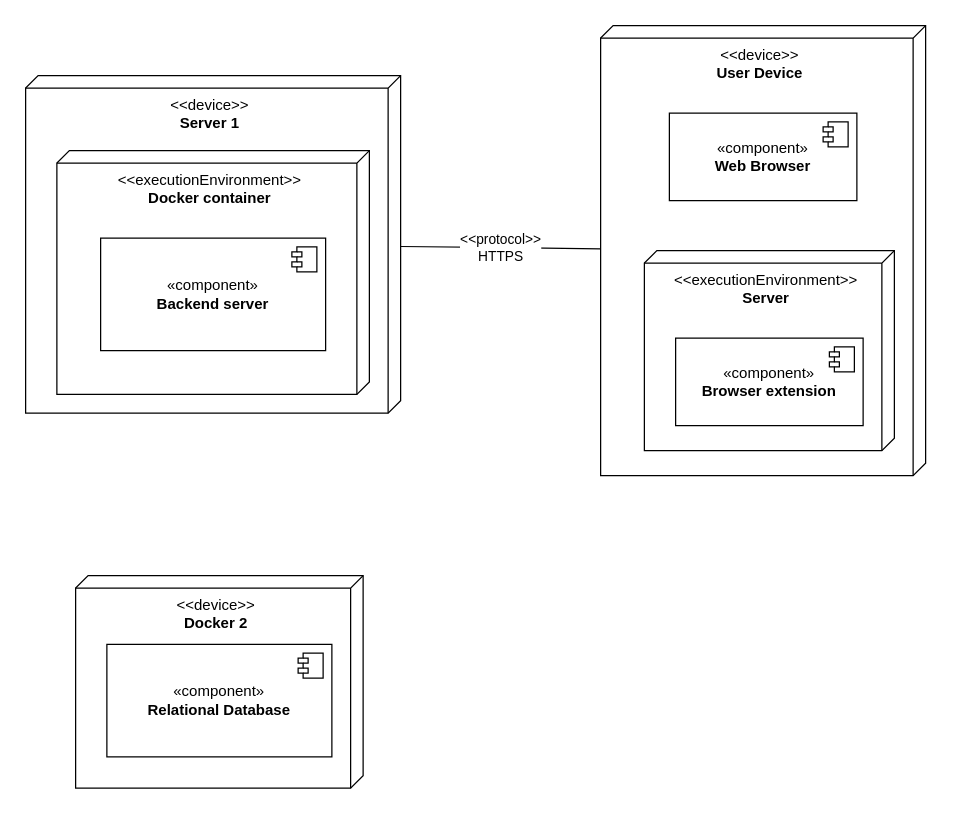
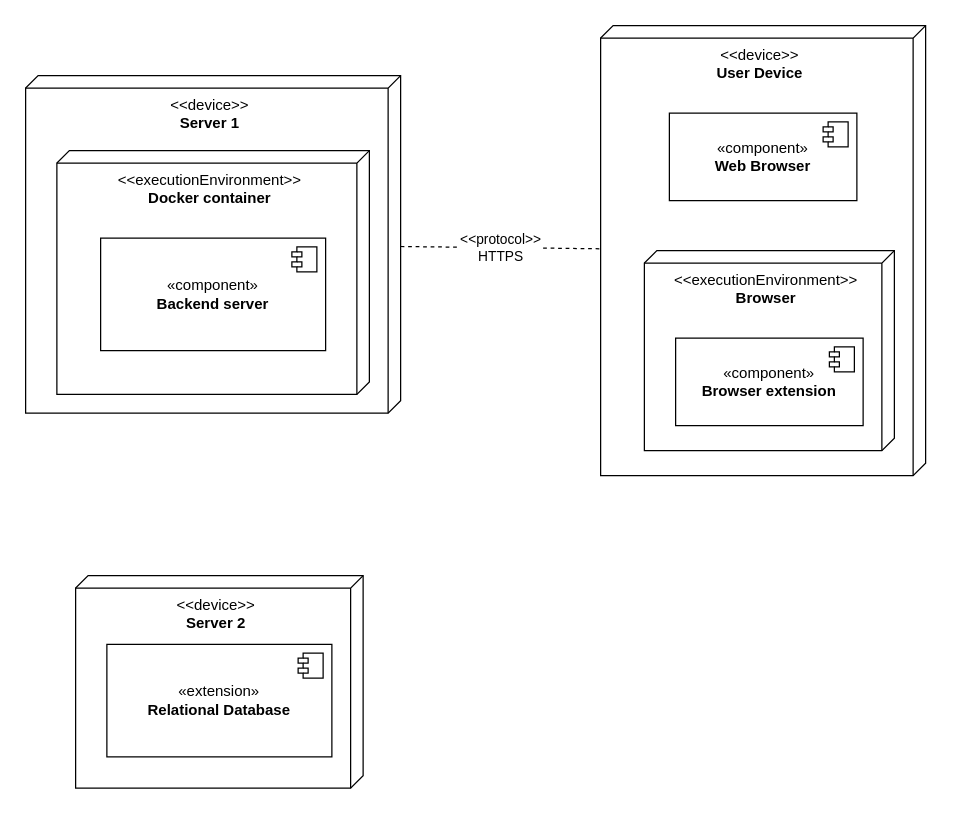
(570, 248) -> (570, 248)
(766, 290) -> (766, 290)
(216, 615) -> (216, 615)
(219, 701) -> (219, 701)
